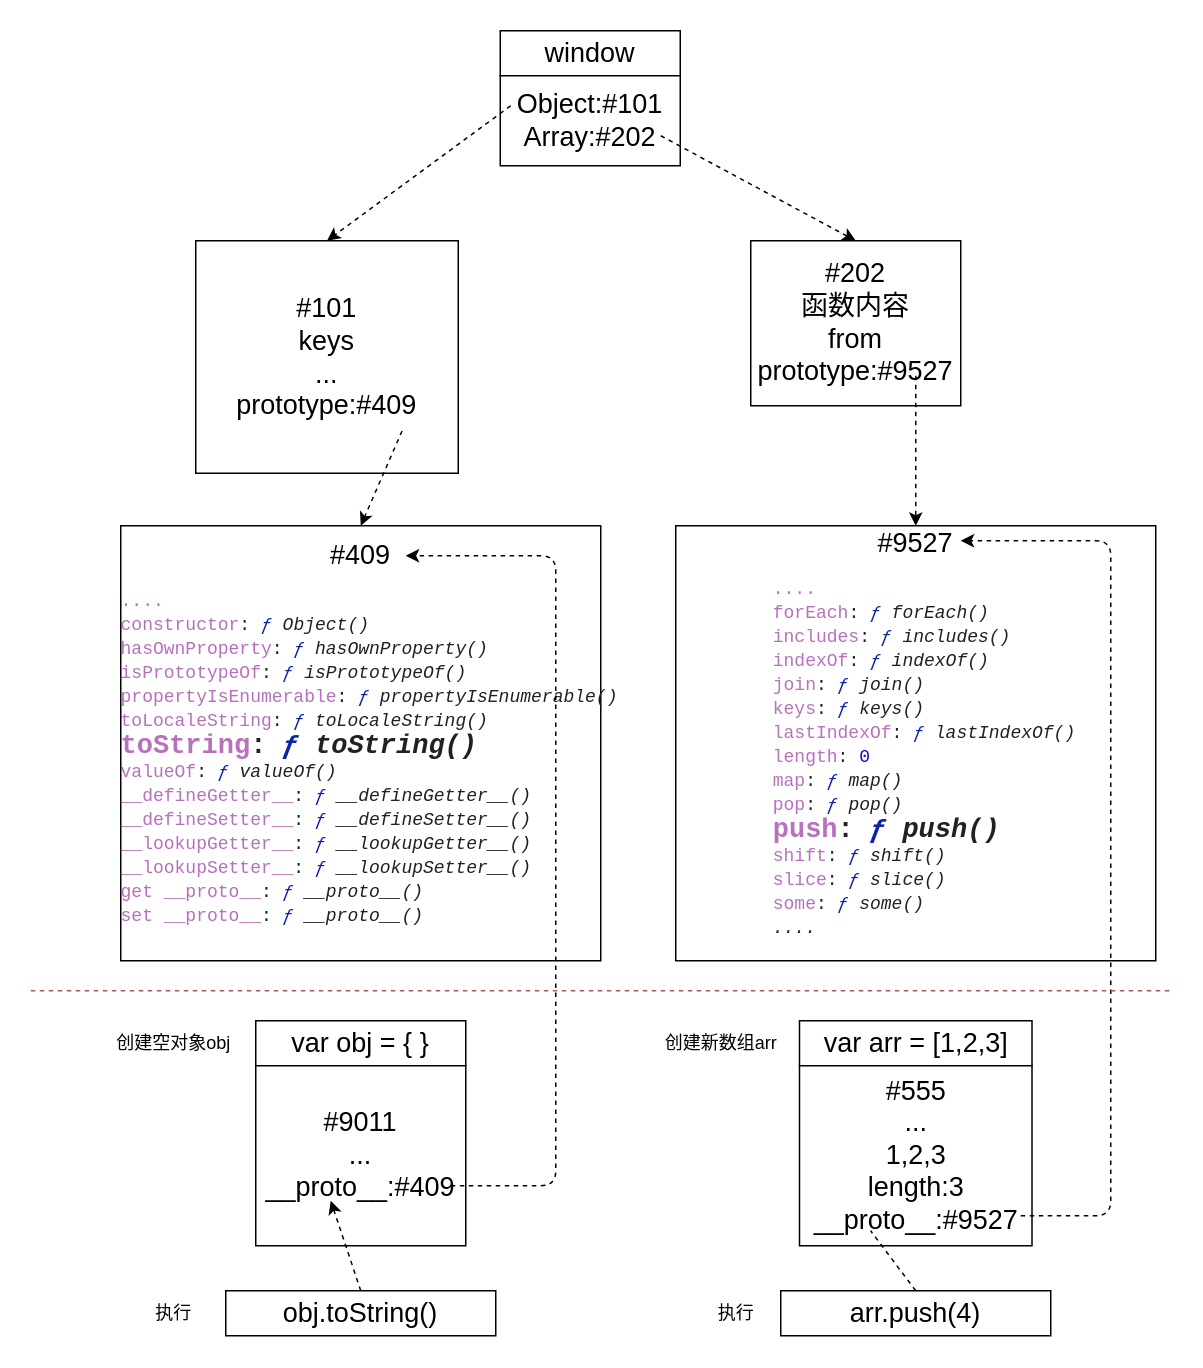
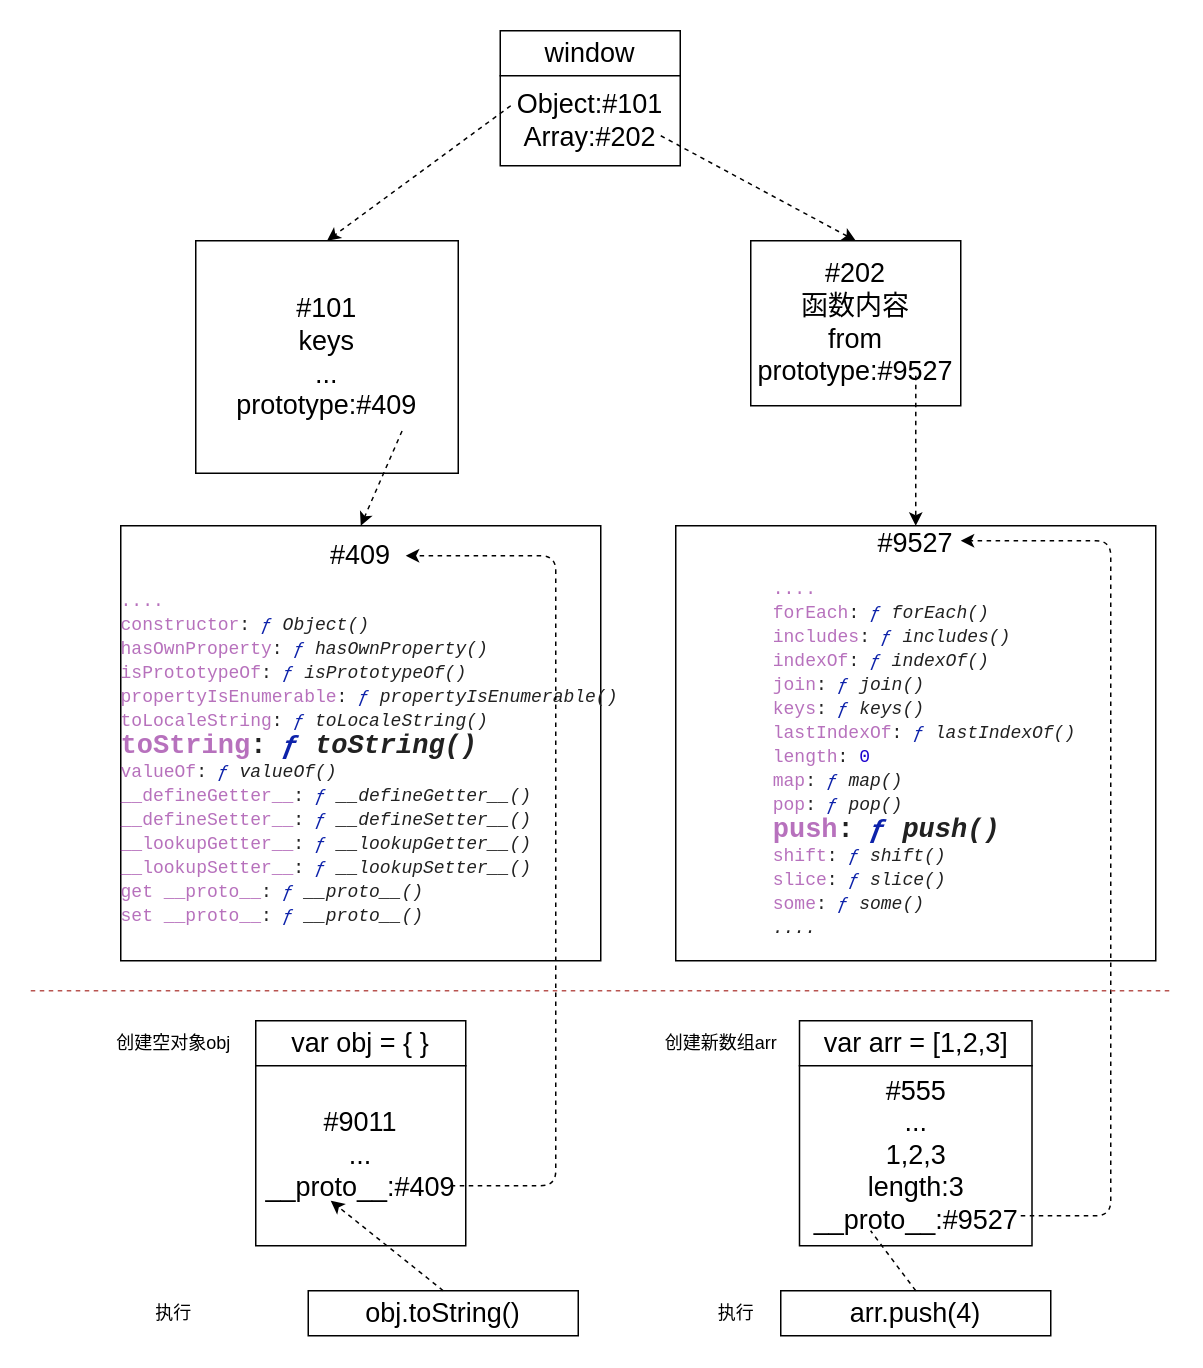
(361, 1313) -> (443, 1313)
